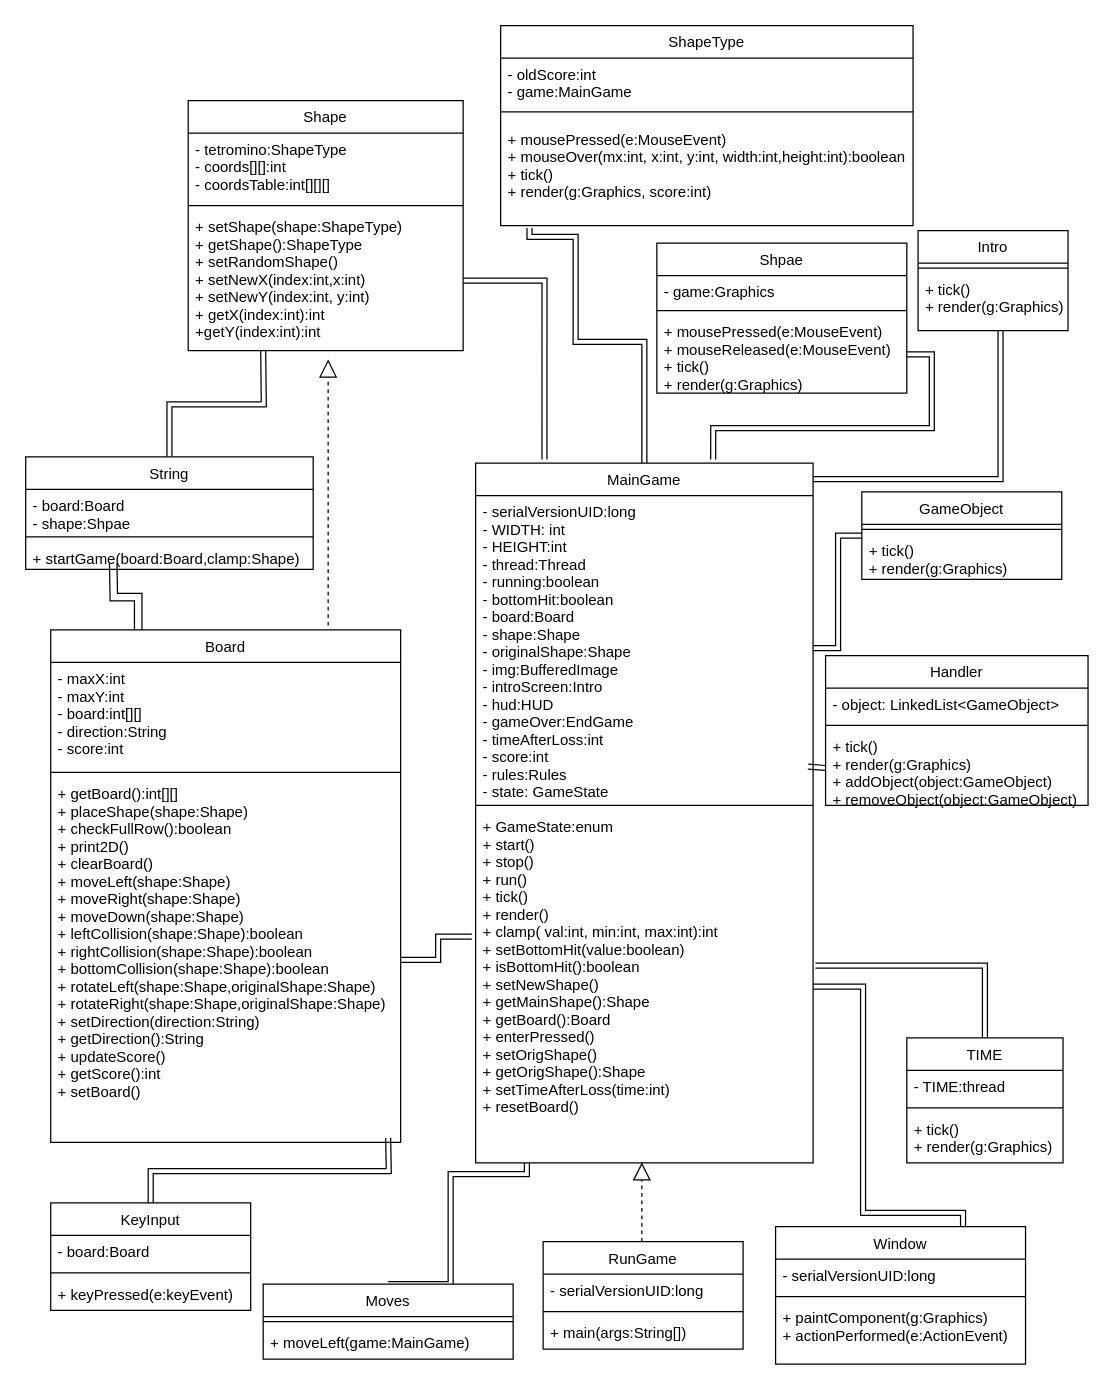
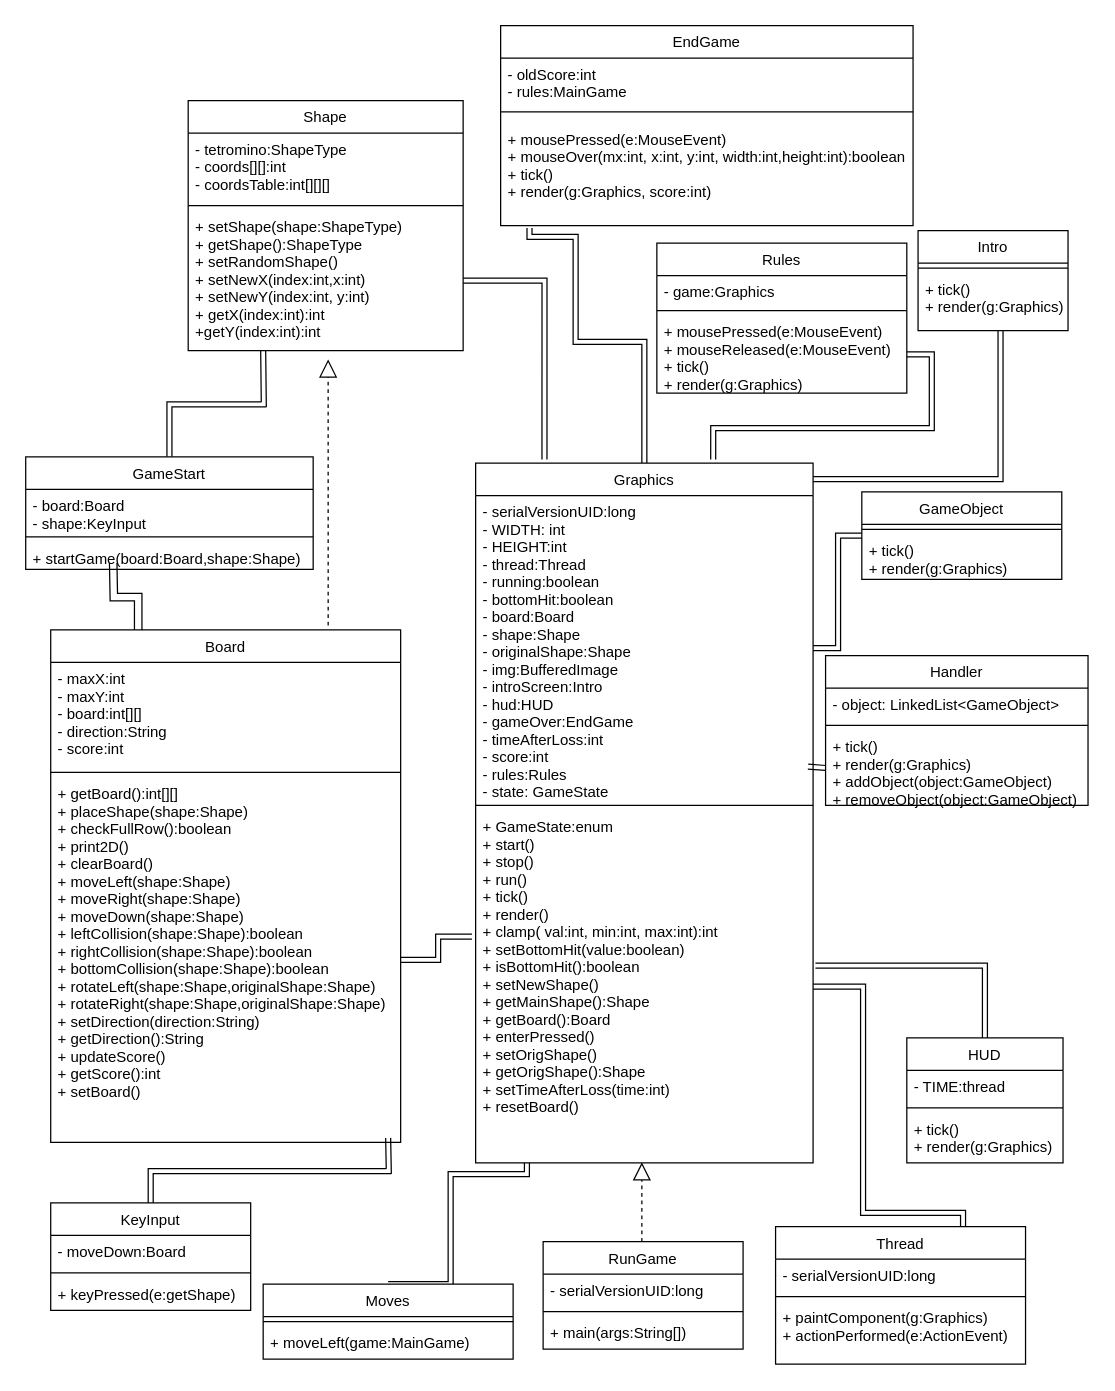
(706, 43) -> (706, 43)
(559, 75) -> (559, 75)
(781, 260) -> (781, 260)
(169, 474) -> (169, 474)
(644, 480) -> (644, 480)
(83, 506) -> (83, 506)
(174, 559) -> (176, 559)
(984, 1055) -> (984, 1055)
(900, 1244) -> (900, 1244)
(108, 1253) -> (121, 1253)
(154, 1295) -> (154, 1295)
